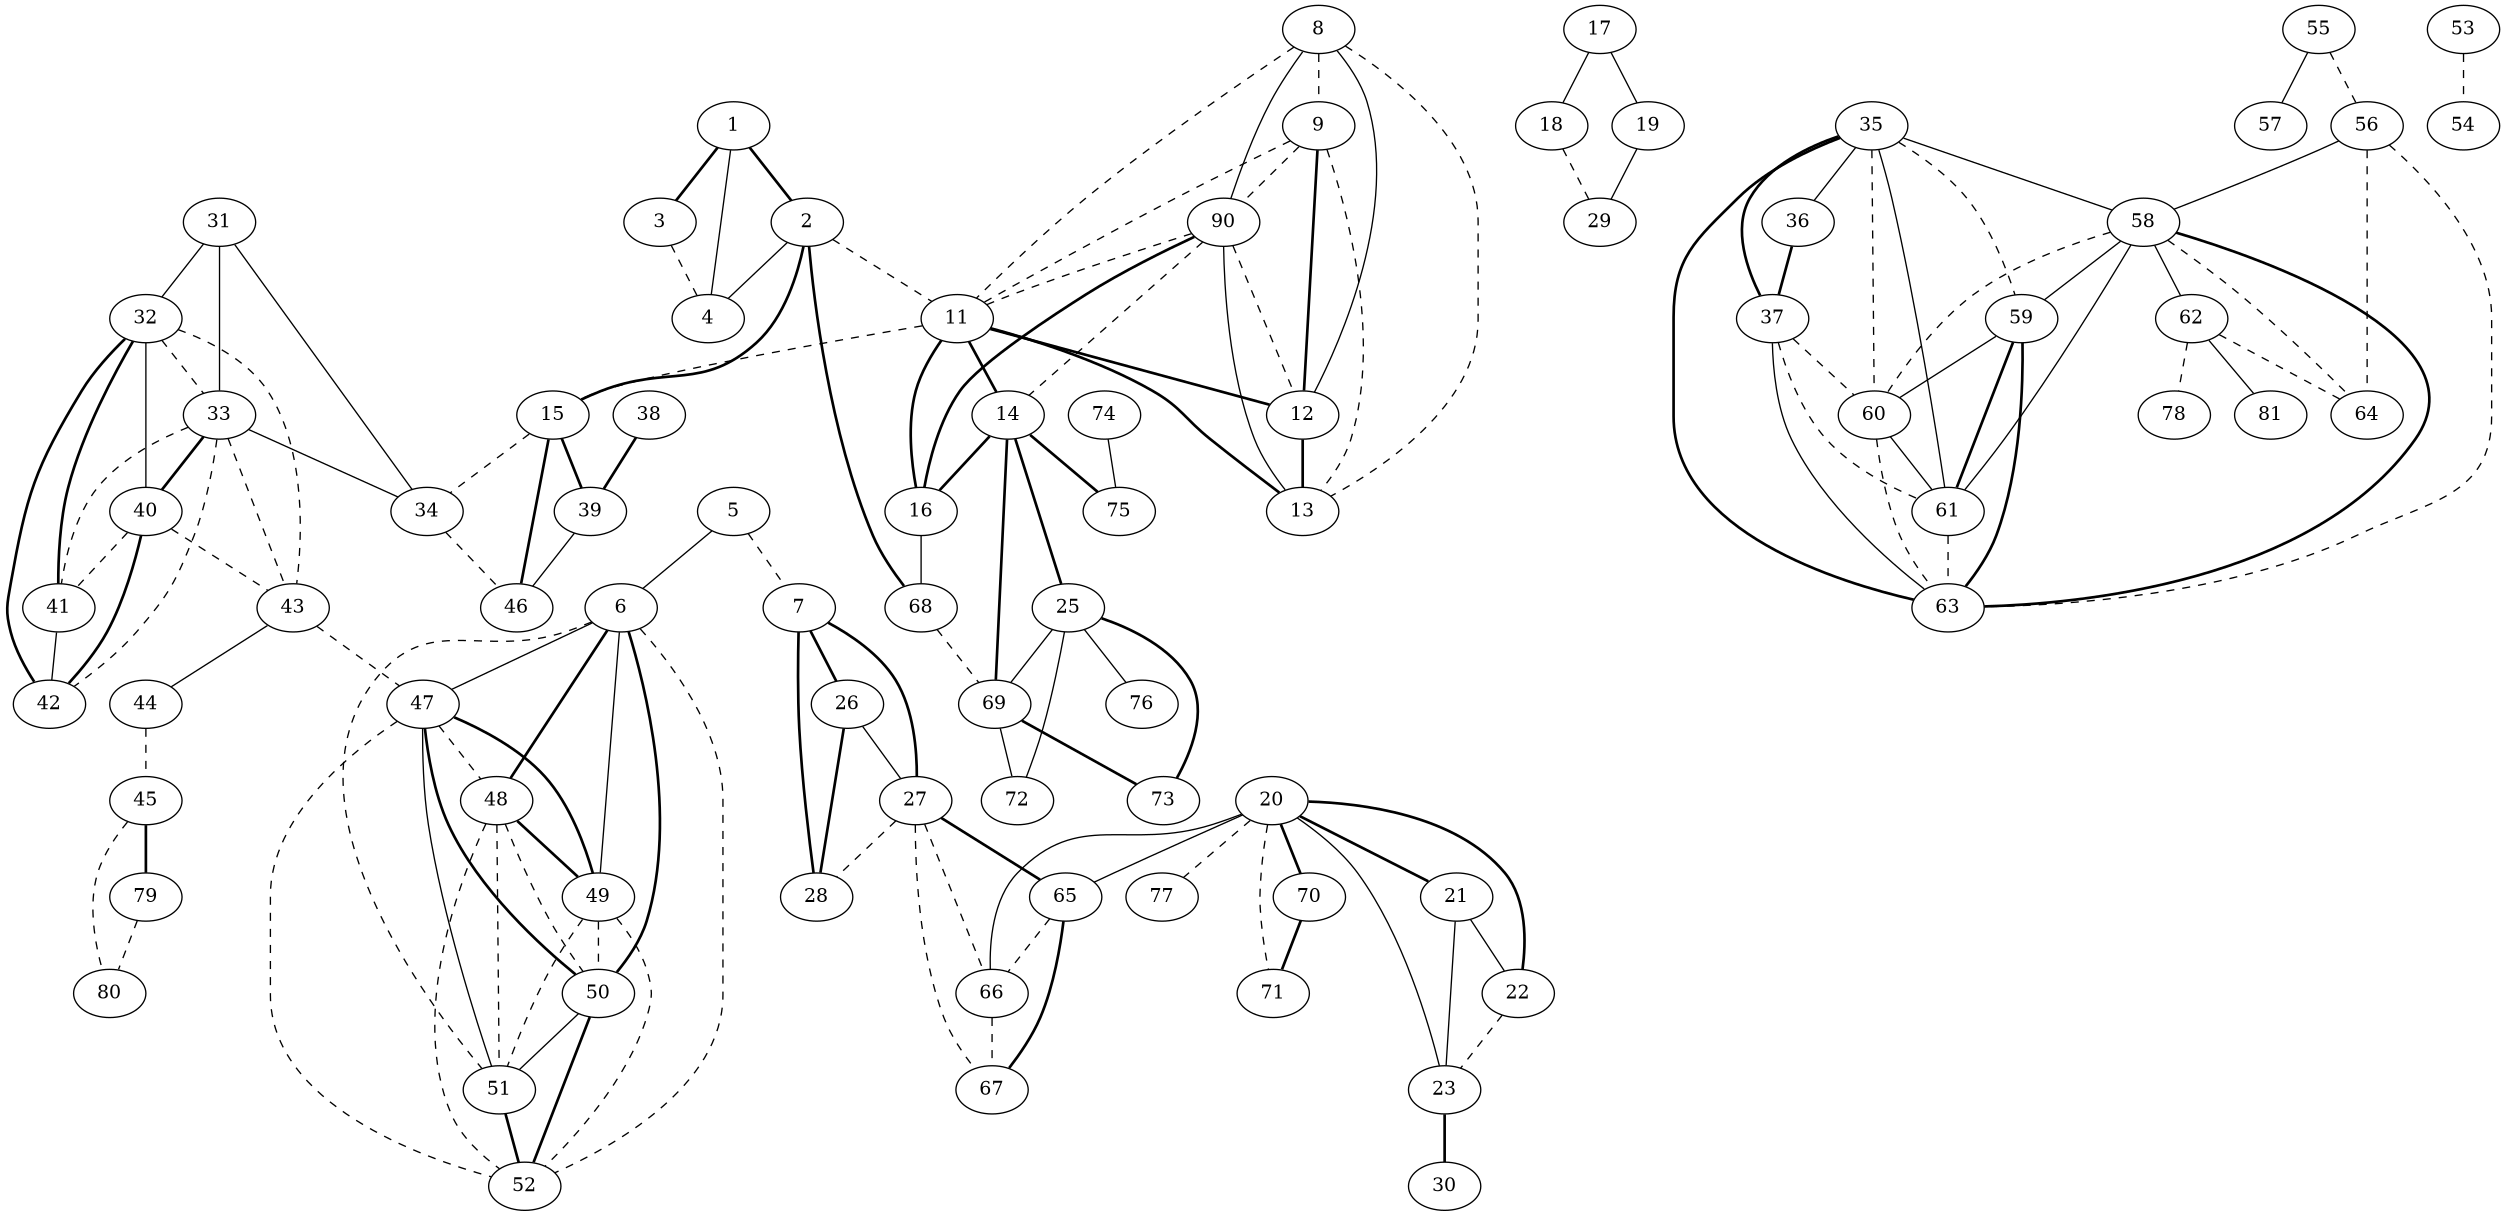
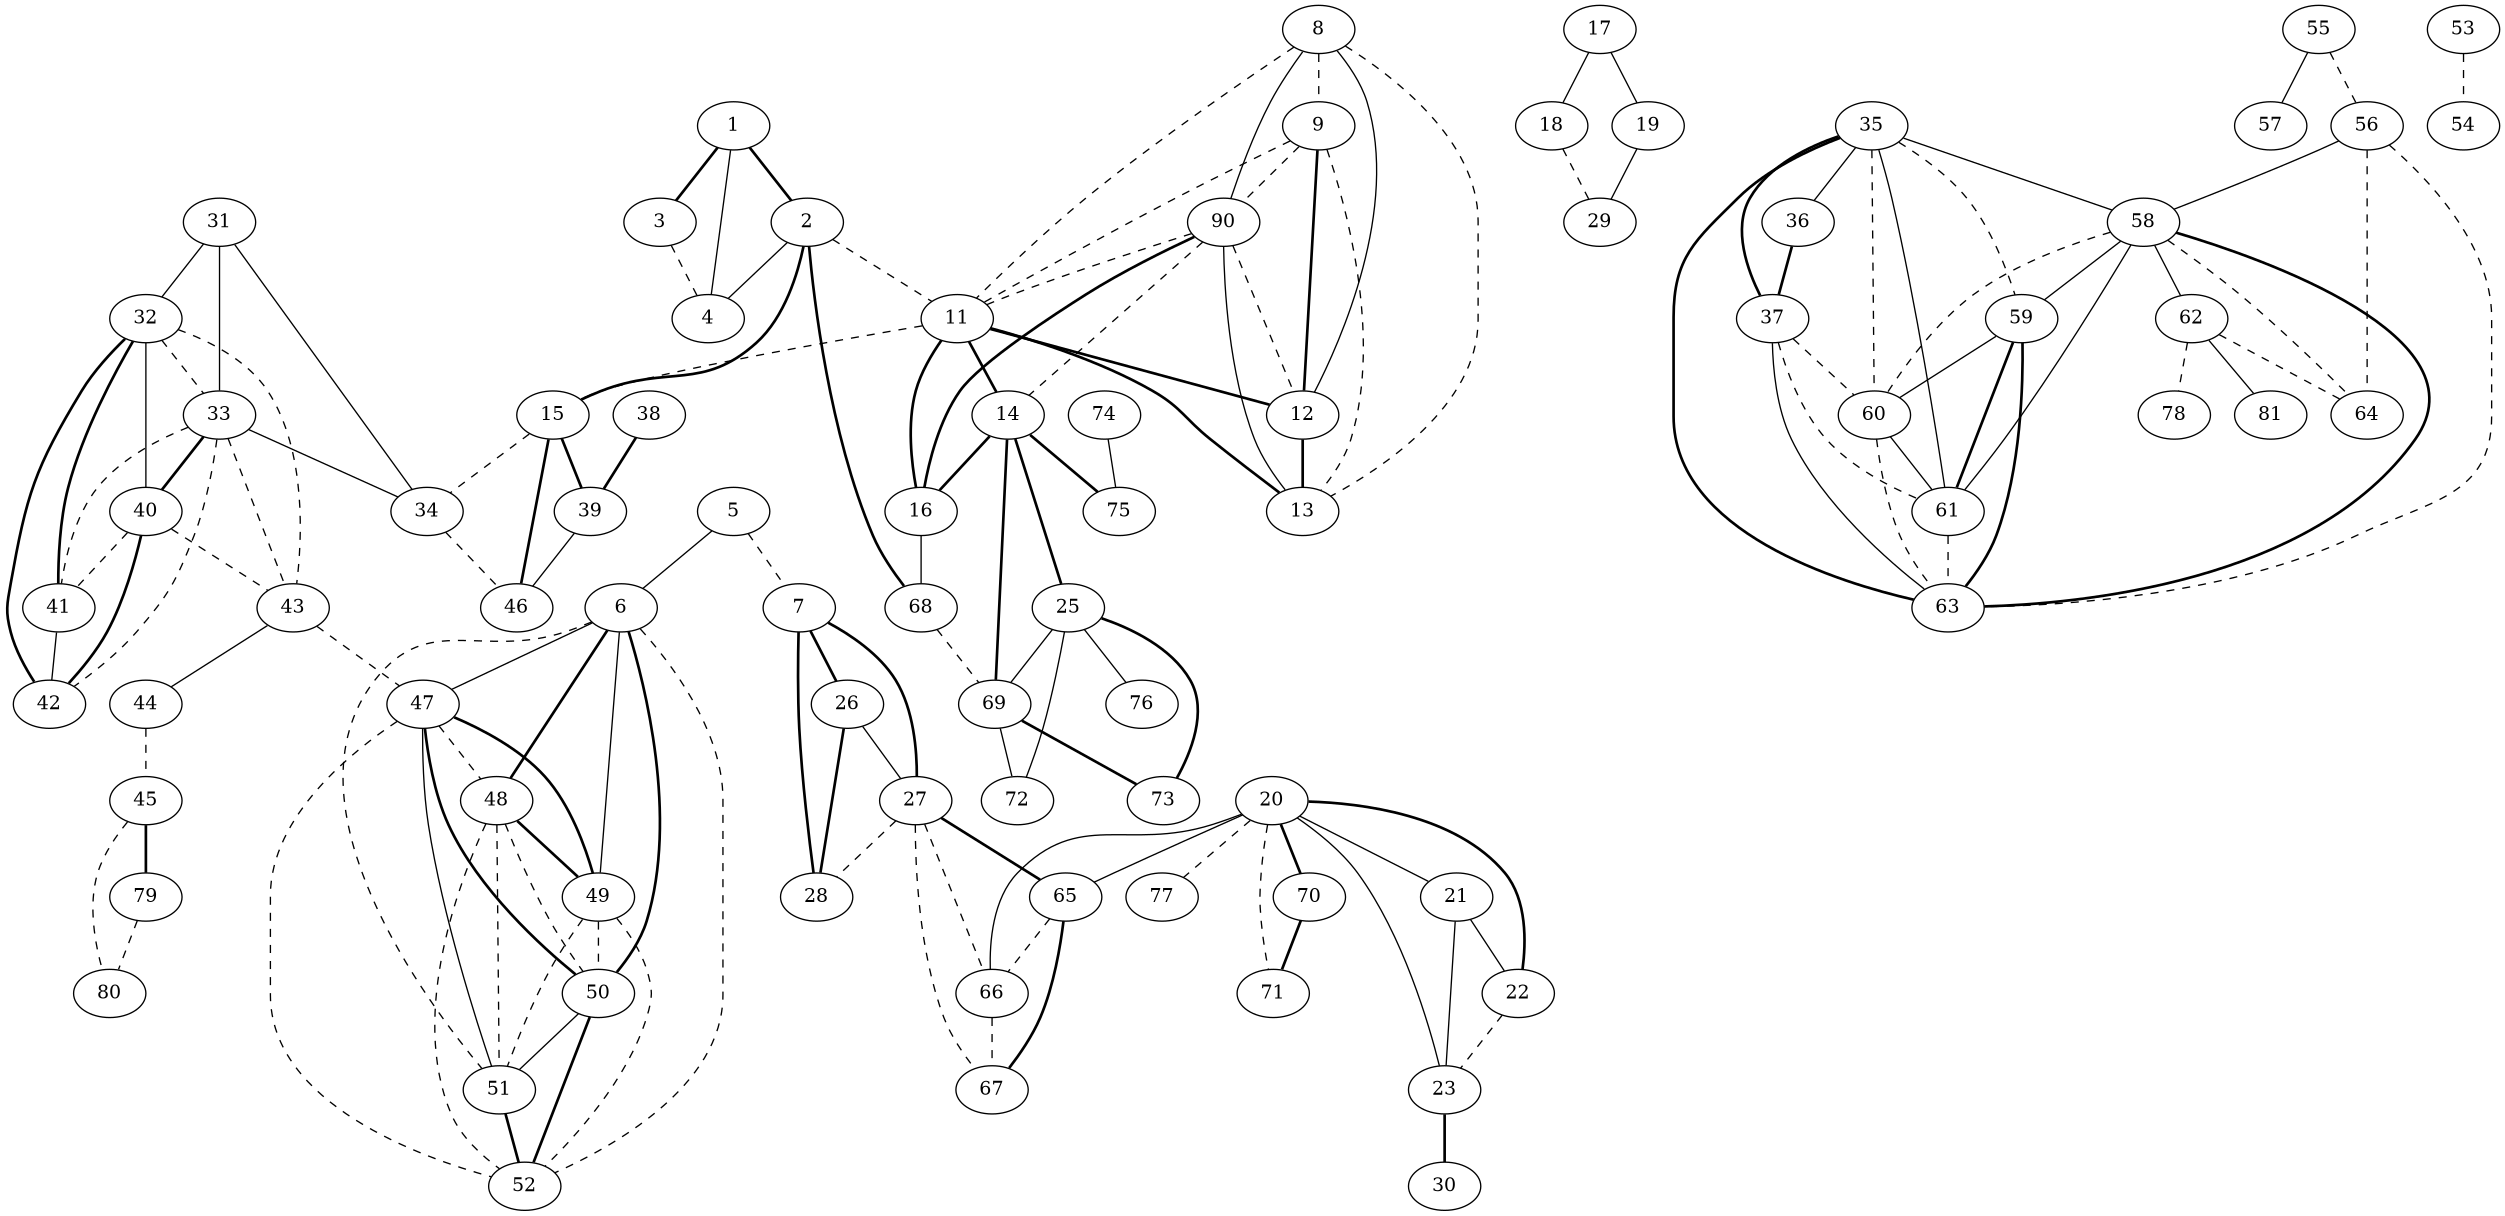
(1364, 849) -> (1364, 849)
